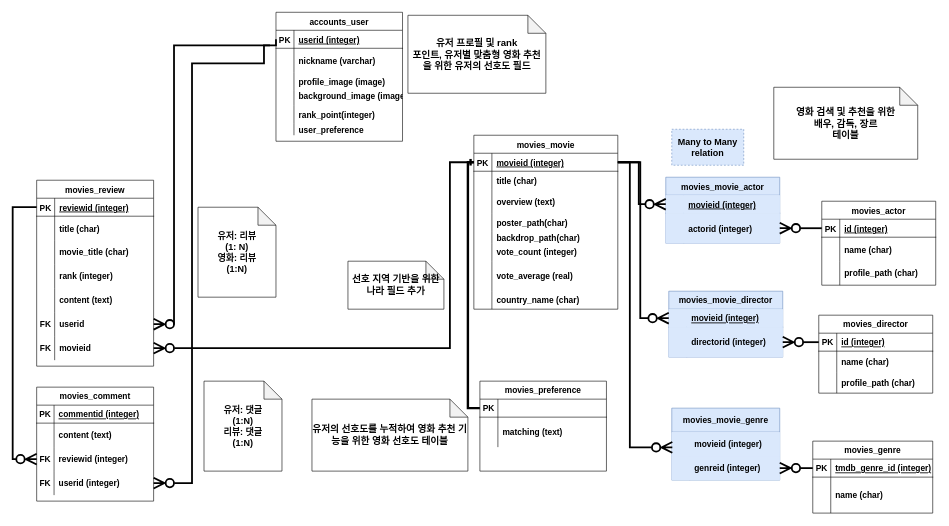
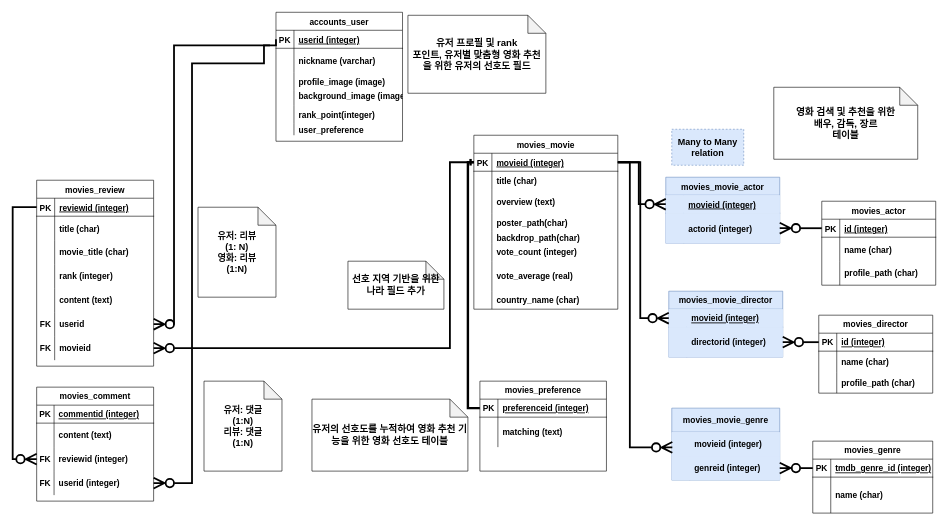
none -> (552, 408)
